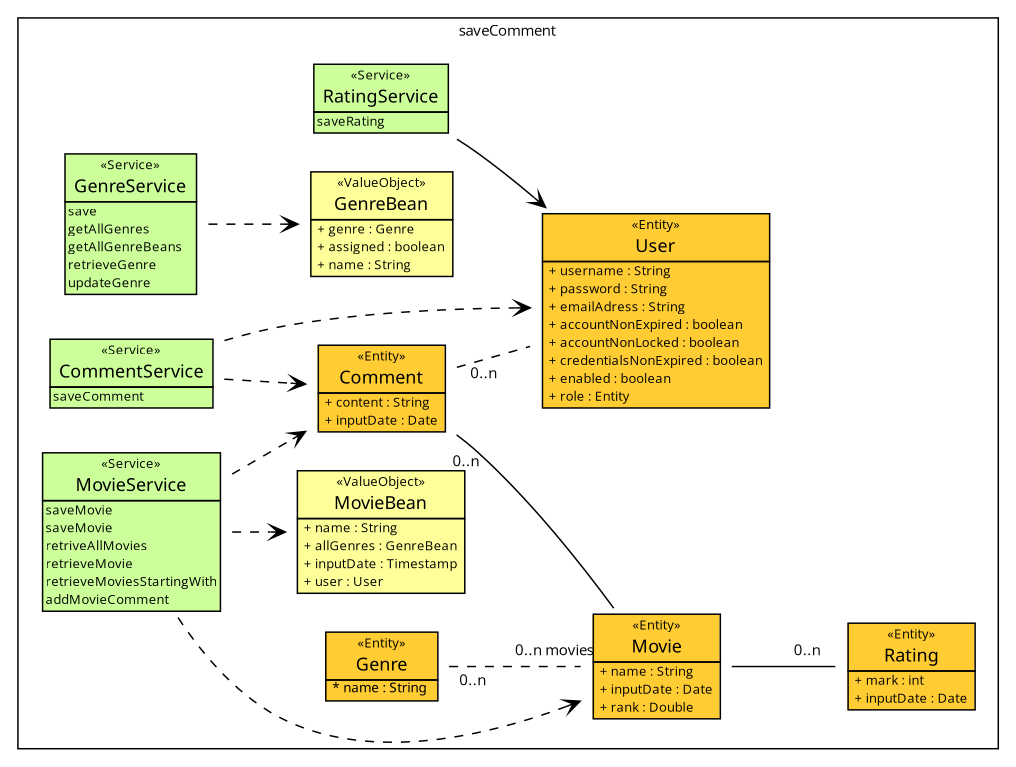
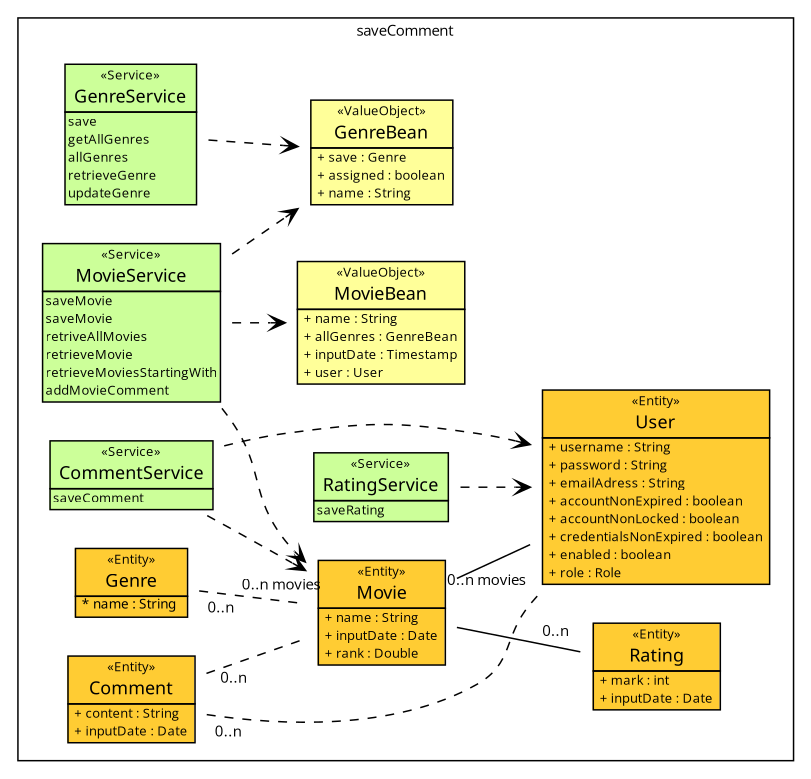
(496, 167) -> (488, 487)
(366, 229) -> (362, 158)
(126, 247) -> (99, 158)
(257, 381) -> (250, 539)
(590, 397) -> (586, 573)
(262, 457) -> (259, 236)
(540, 517) -> (256, 656)
none -> (494, 562)
